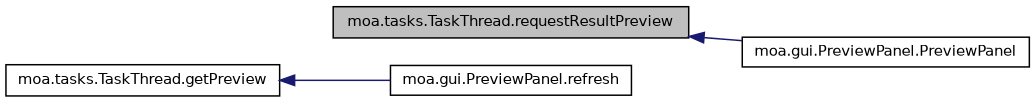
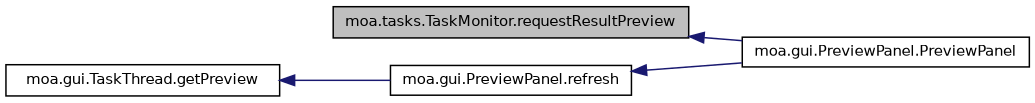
(511, 22) -> (511, 22)
none -> (694, 67)
(143, 80) -> (143, 80)
